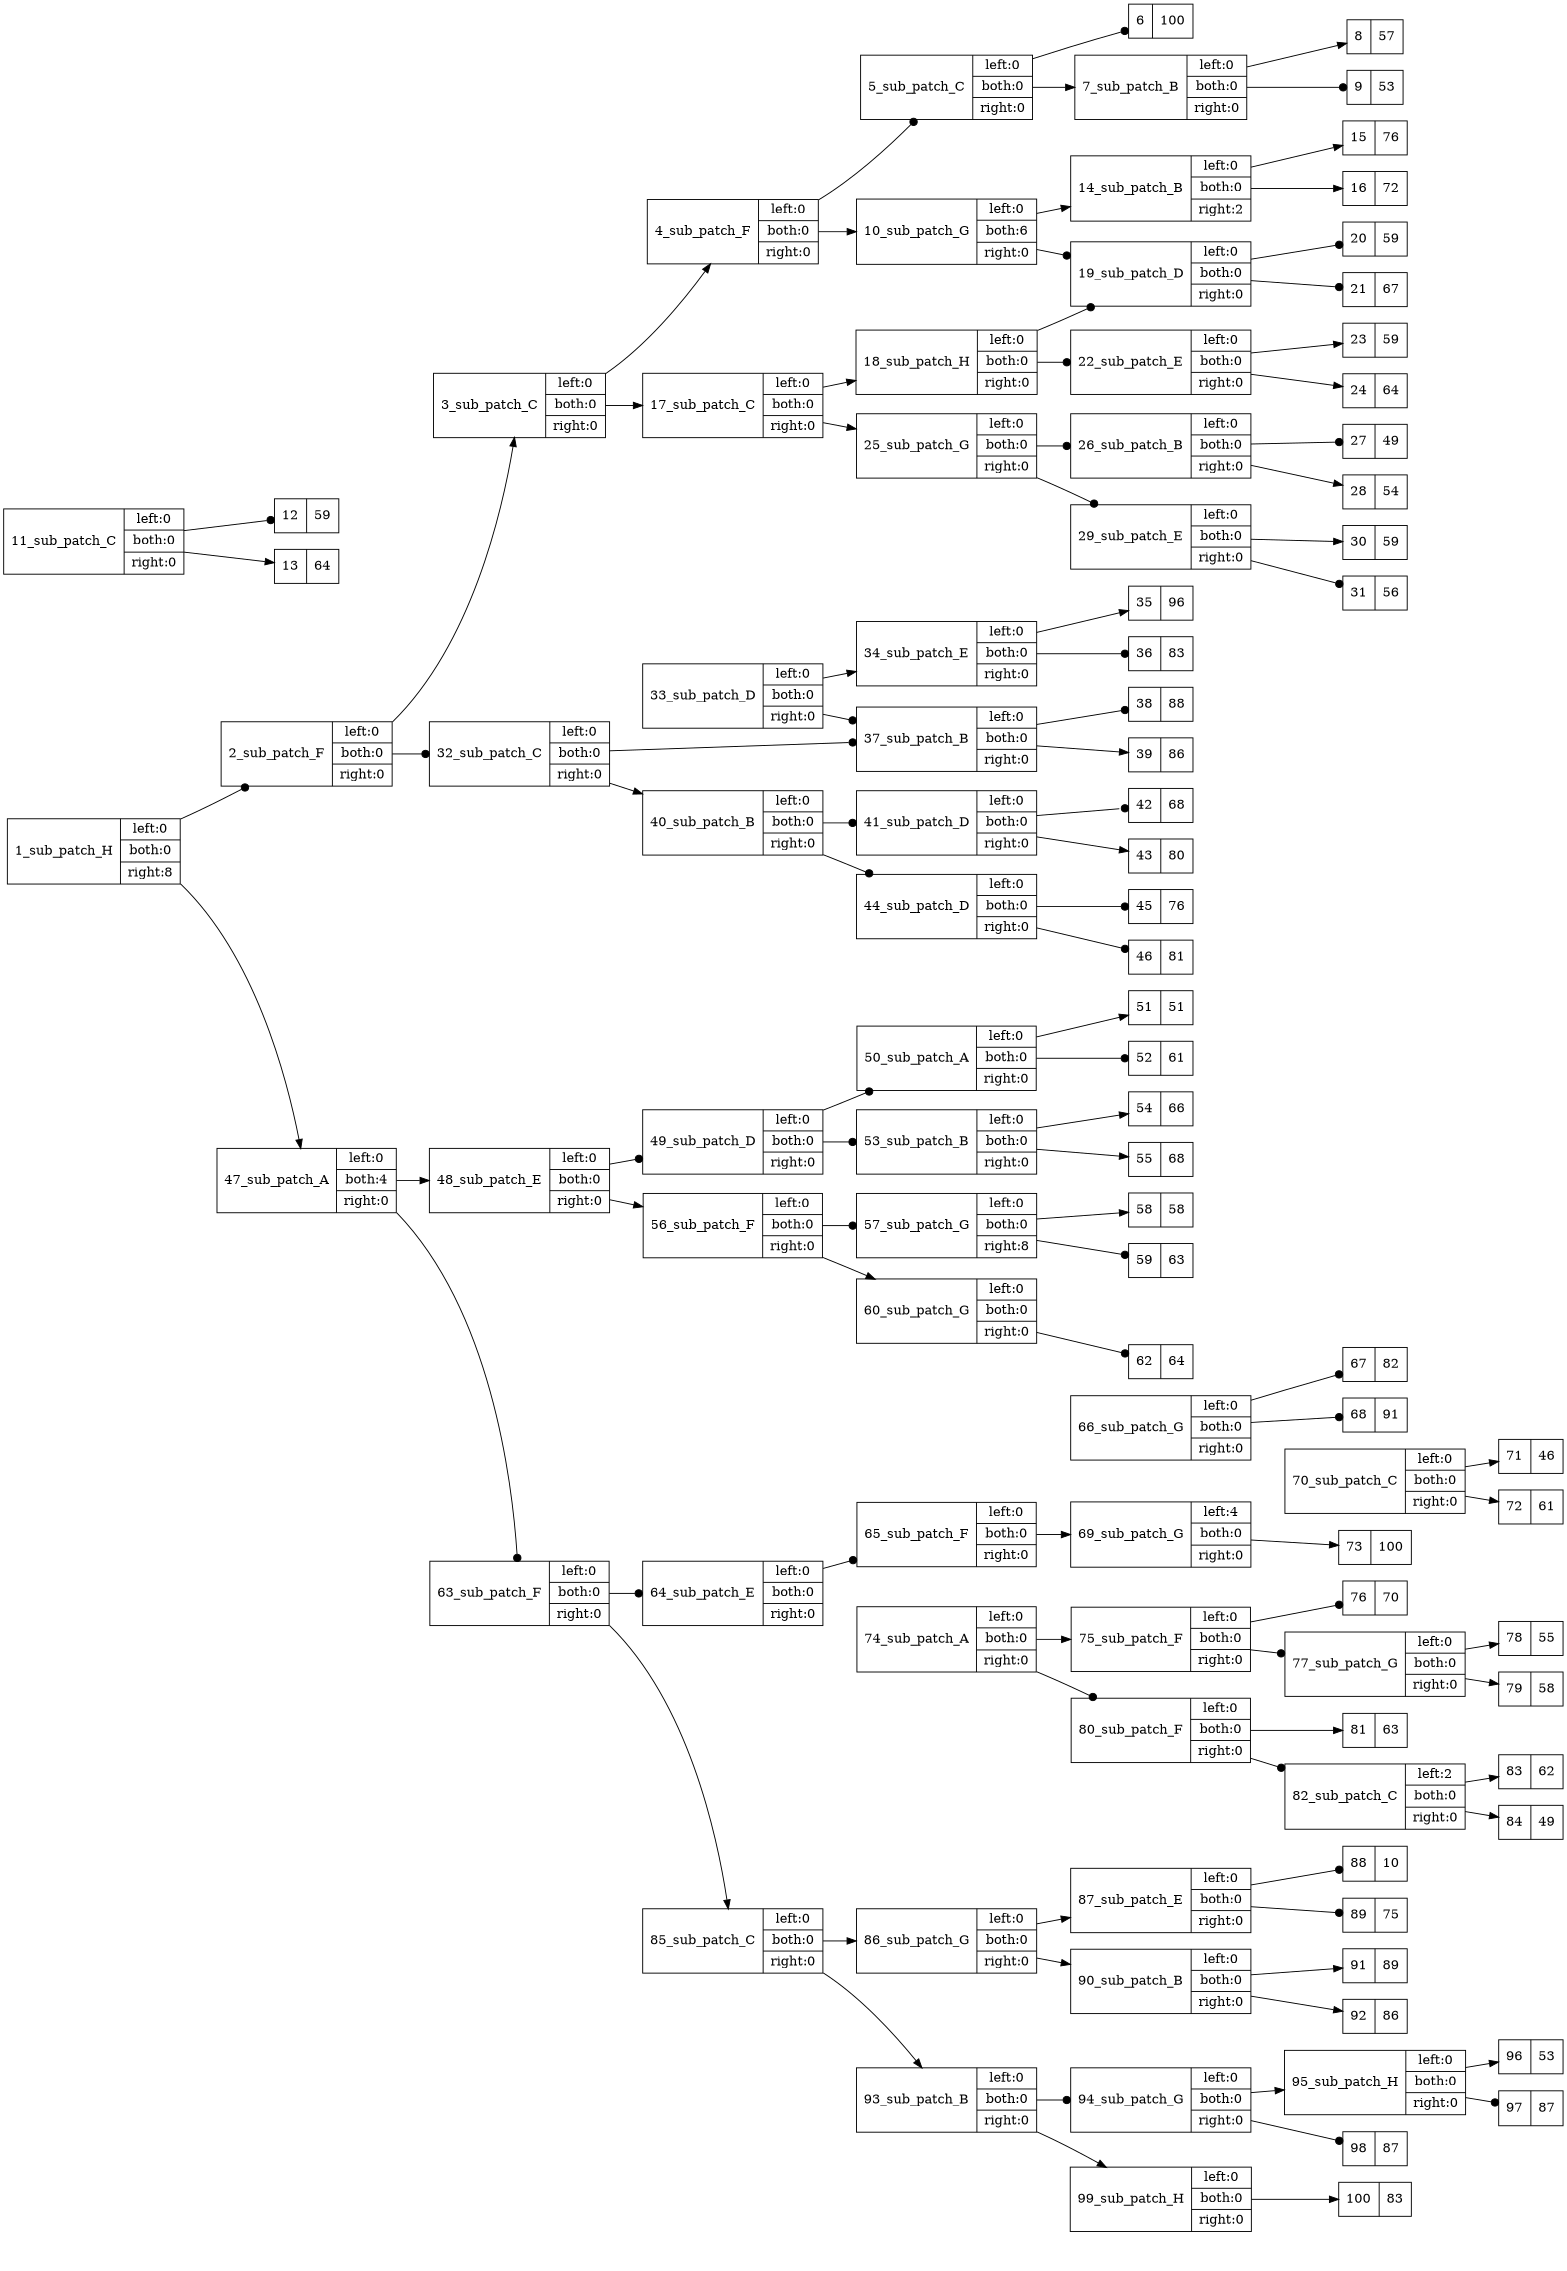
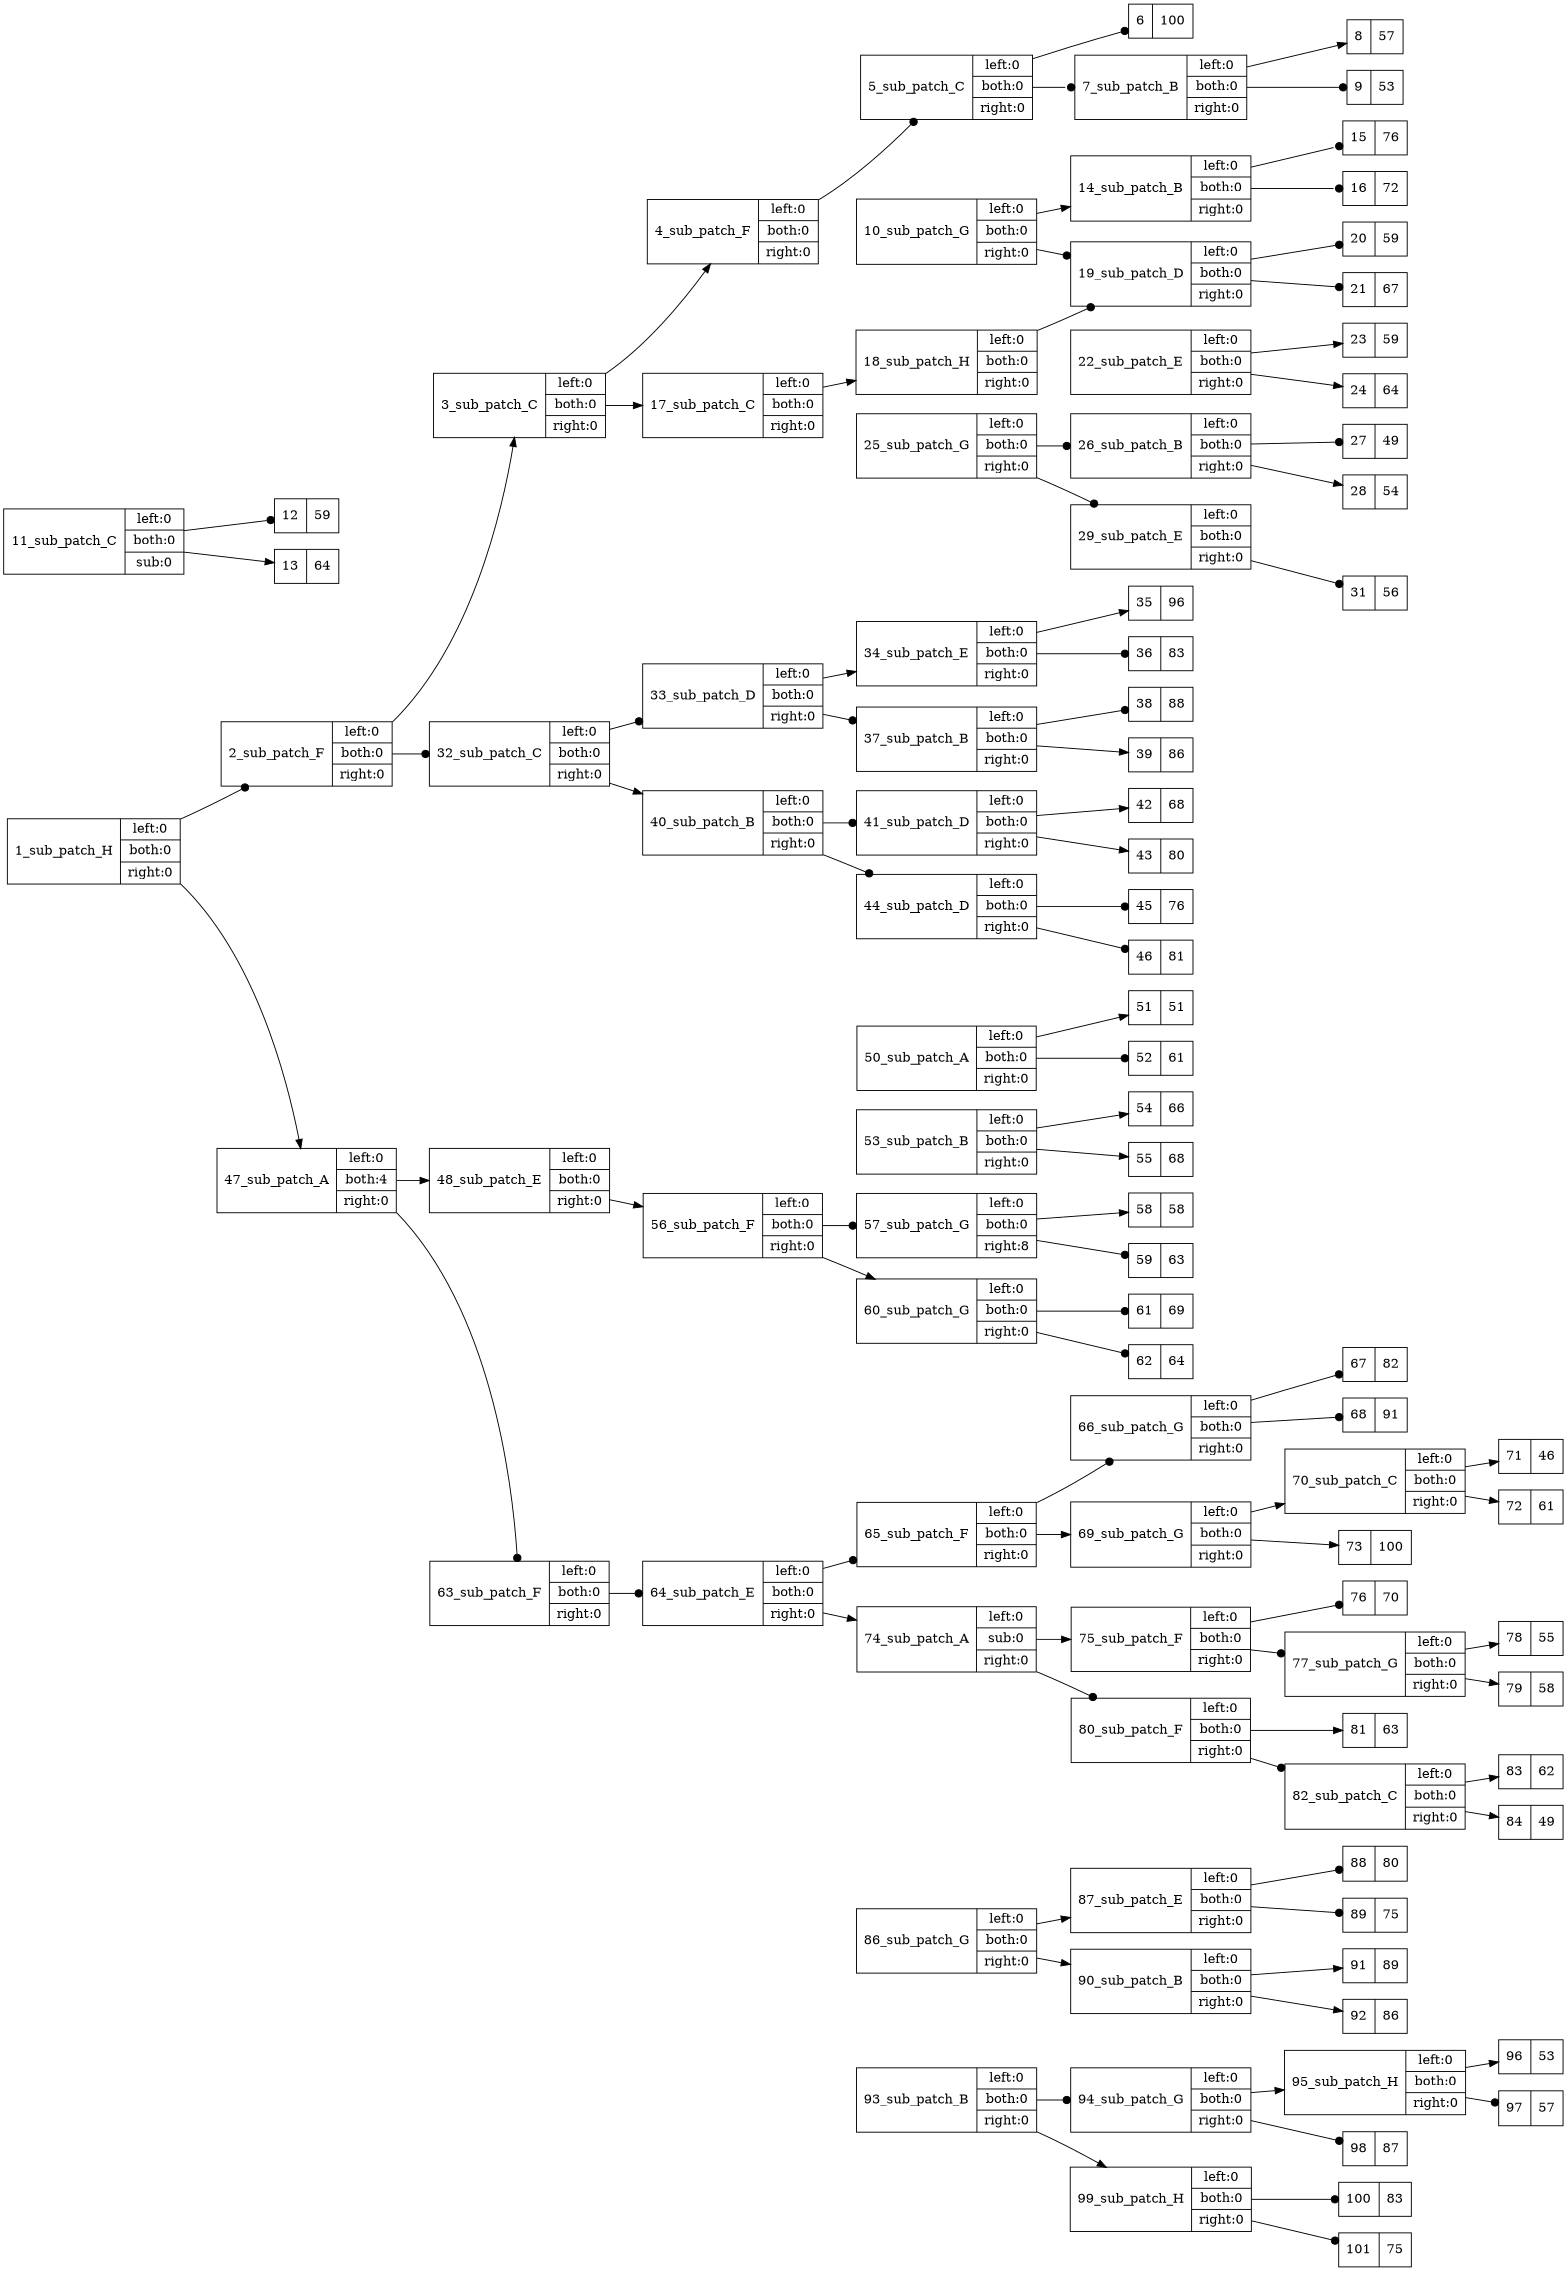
(1049, 87) -> (1049, 87)
(1292, 157) -> (1292, 157)
(1292, 188) -> (1292, 188)
(1221, 210) -> (1221, 210)
(1007, 231) -> (1007, 231)
(833, 232) -> none
(1050, 362) -> none
(835, 425) -> none
(1375, 542) -> none
(154, 563) -> (154, 563)
(729, 747) -> (623, 726)
(1078, 812) -> (1078, 812)
(150, 873) -> (150, 873)
(733, 1142) -> none
none -> (1161, 1311)
none -> (1072, 1484)
none -> (1263, 1509)
(1221, 1512) -> (1221, 1512)
none -> (835, 1616)
(1006, 1638) -> (1006, 1638)
(1435, 1774) -> (1435, 1774)
(1391, 1863) -> (1391, 1863)
(733, 1941) -> none
(1547, 2108) -> (1547, 2108)
(1291, 2199) -> (1291, 2199)
none -> (1375, 2250)
